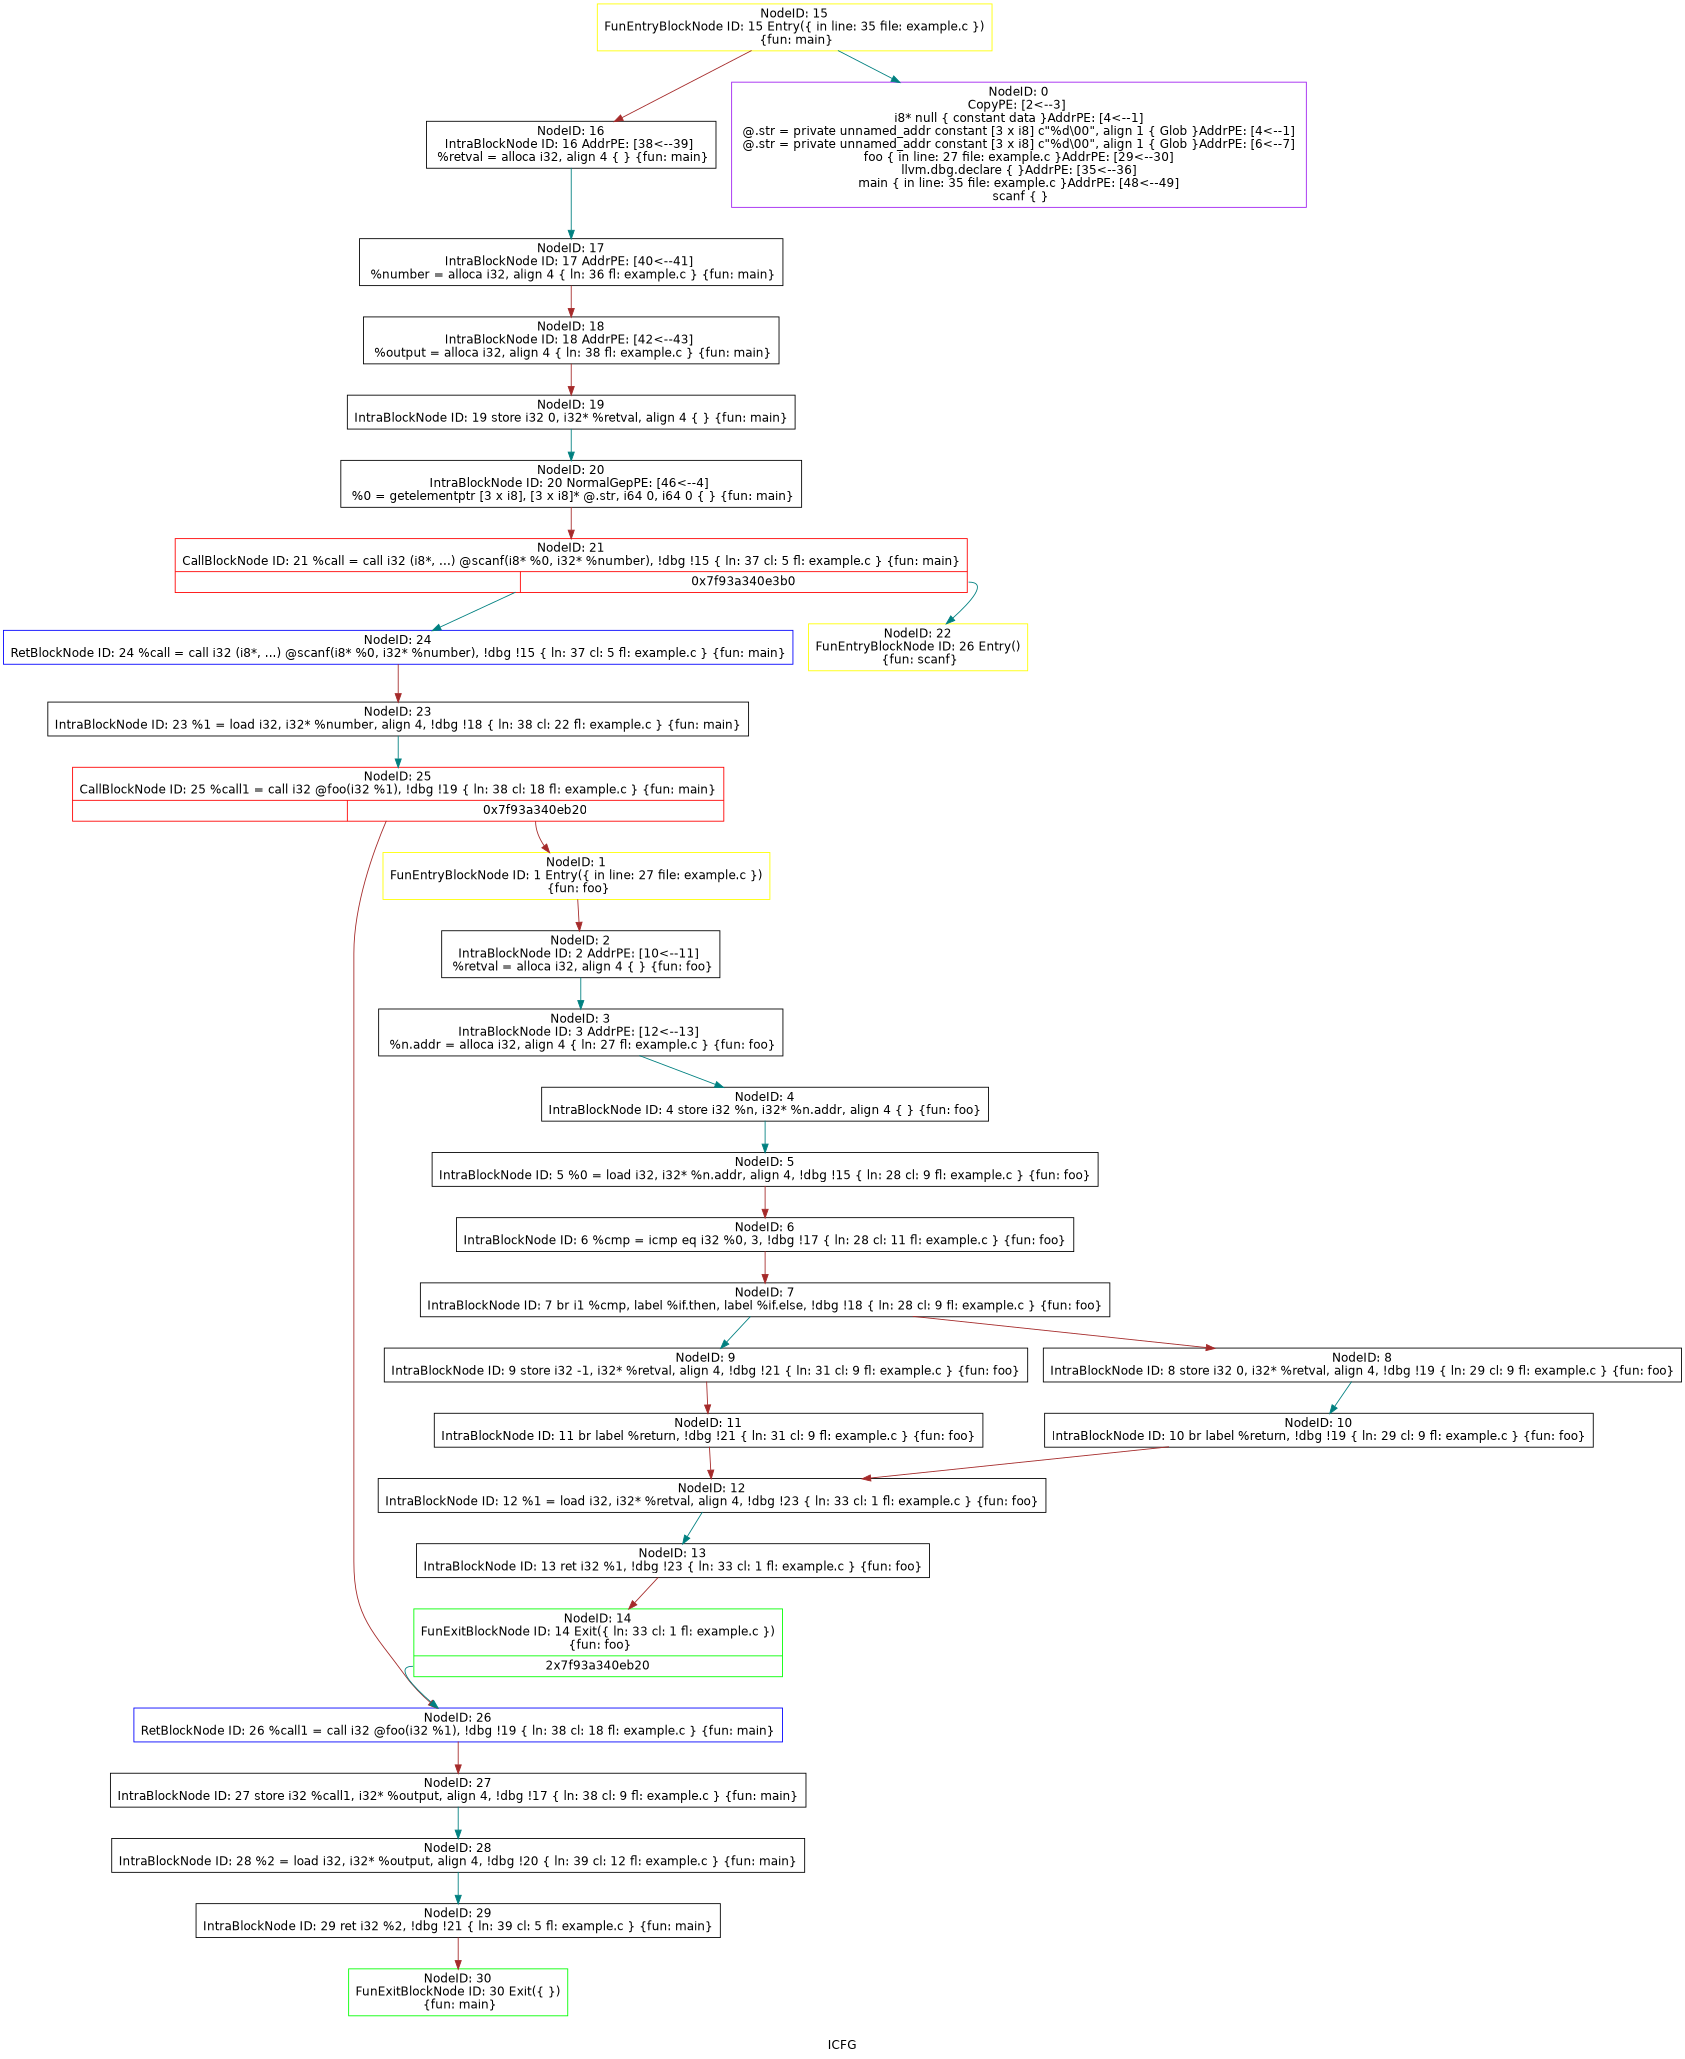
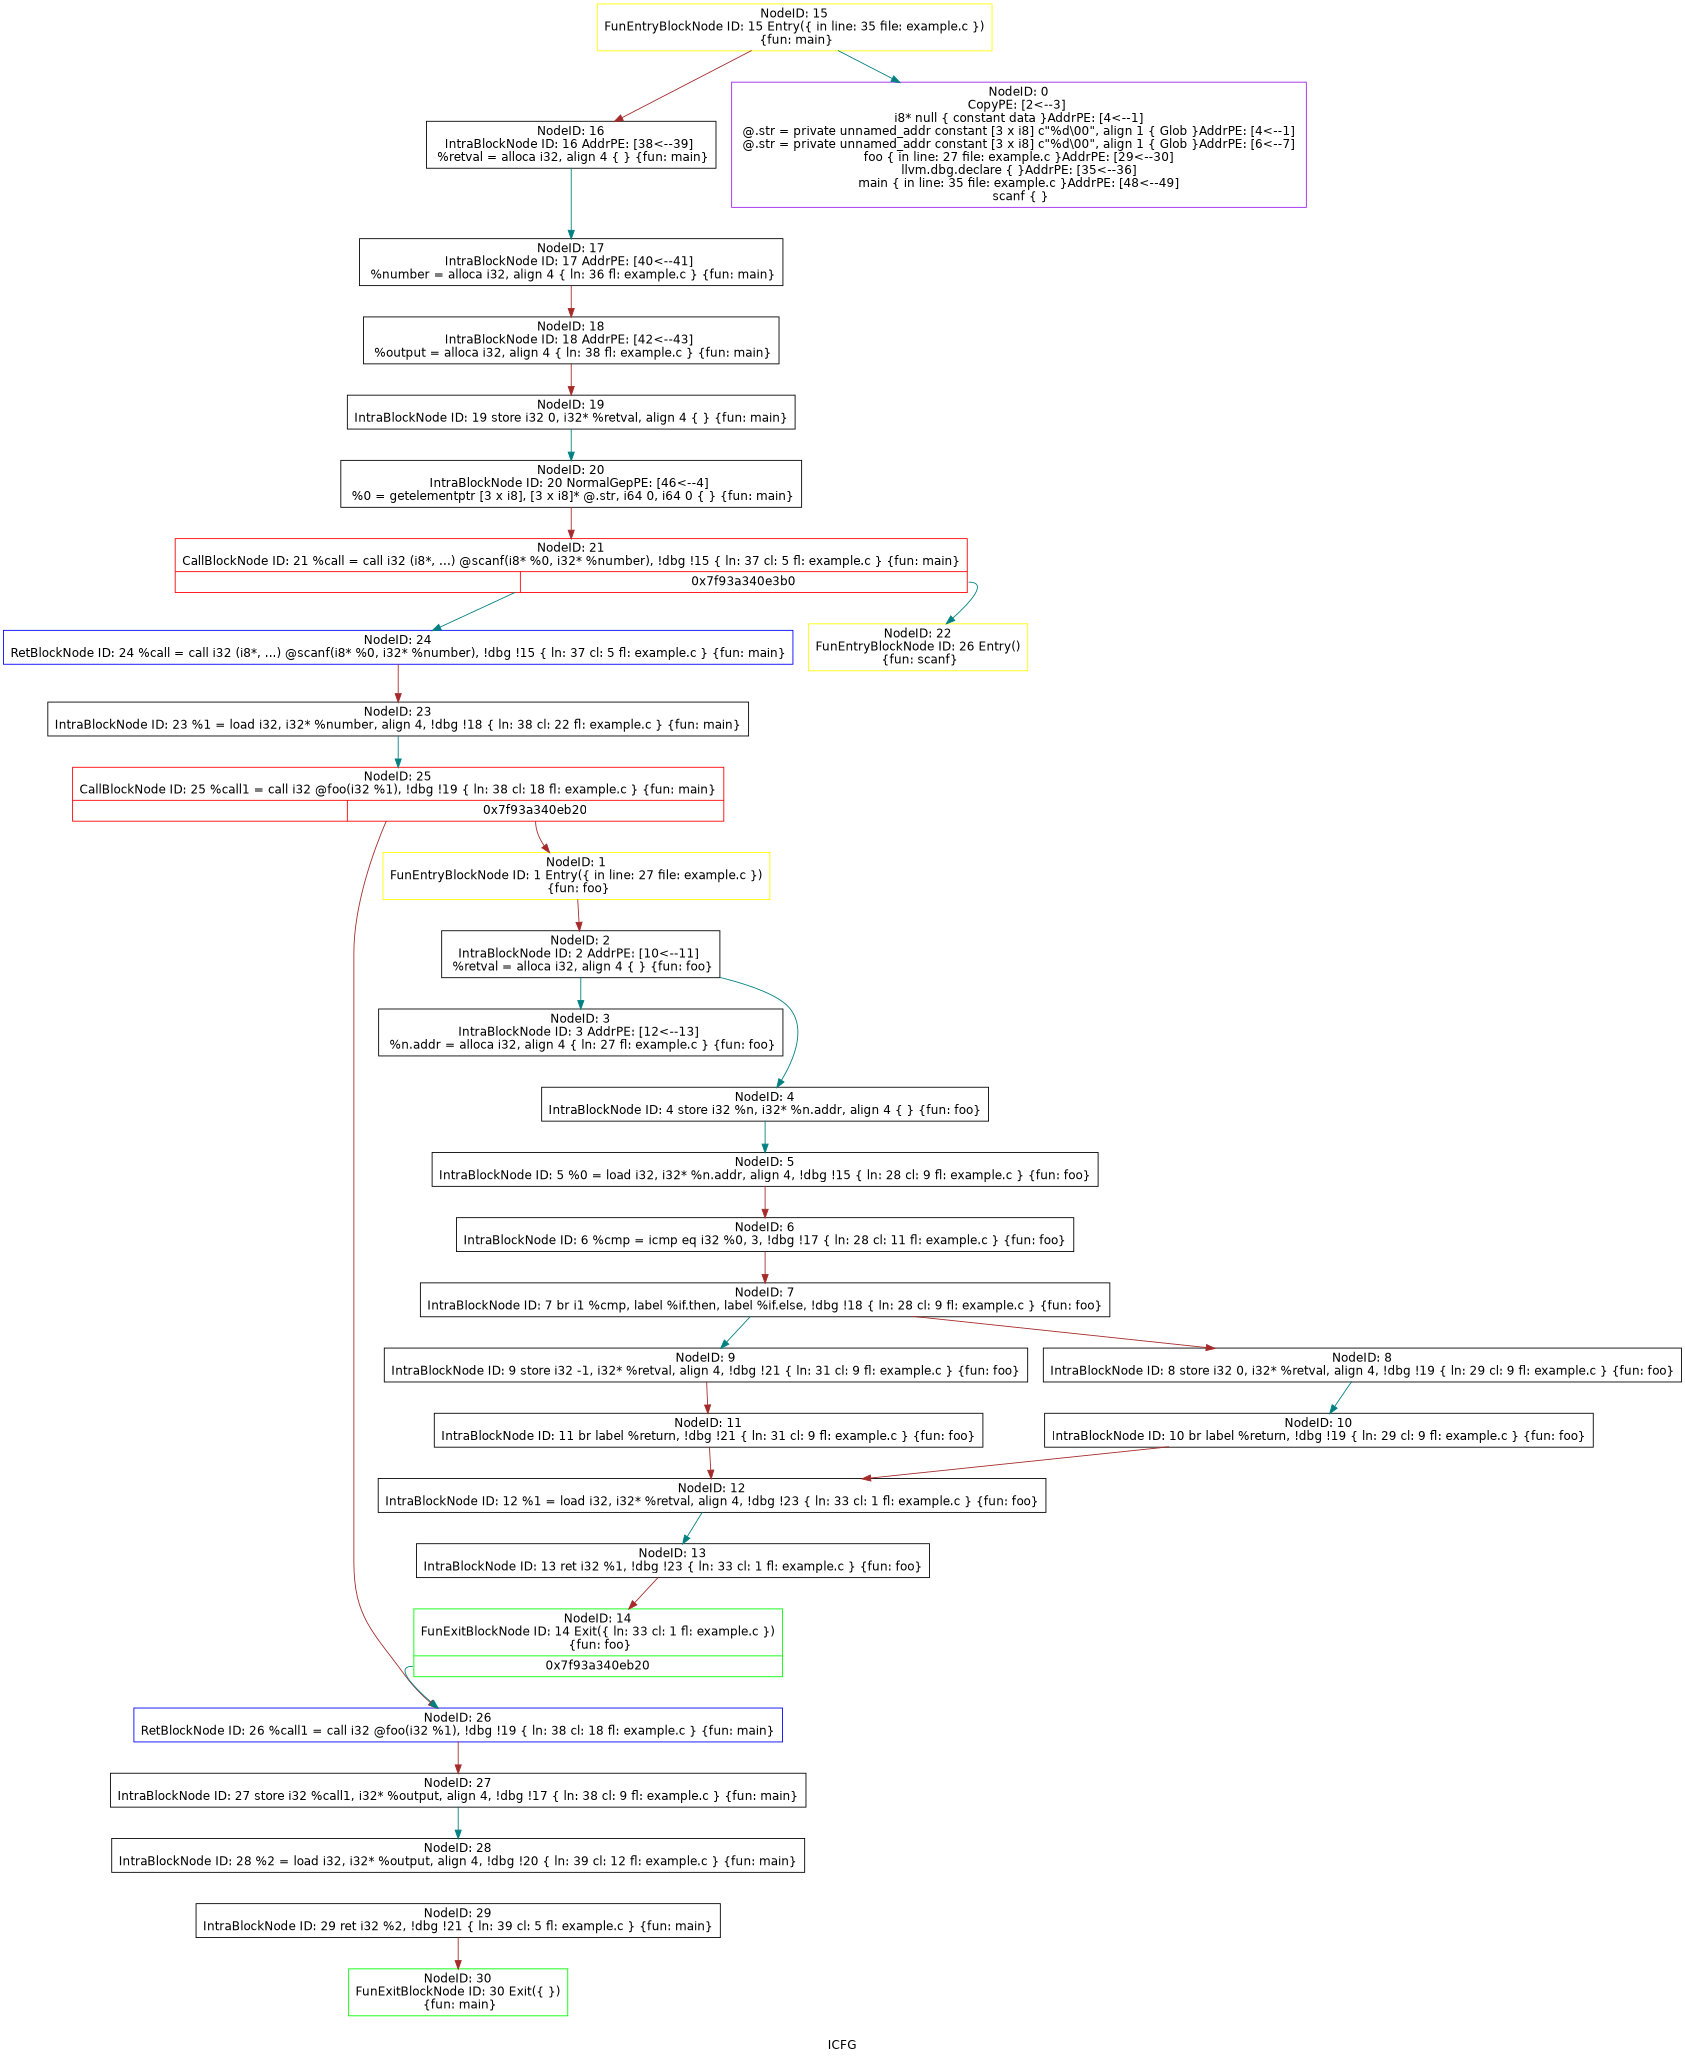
(677, 1070) -> (790, 1008)
(598, 1666) -> (598, 1666)
(458, 1884) -> none
